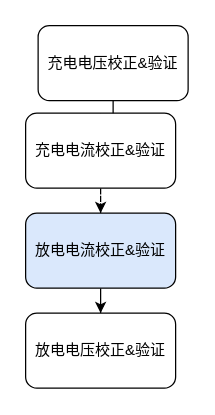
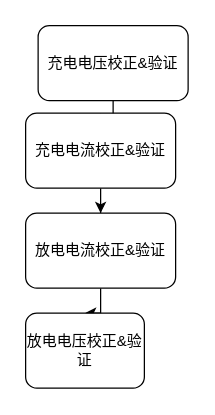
(101, 197) -> (101, 197)
(101, 251) -> (101, 251)
(101, 351) -> (85, 351)
